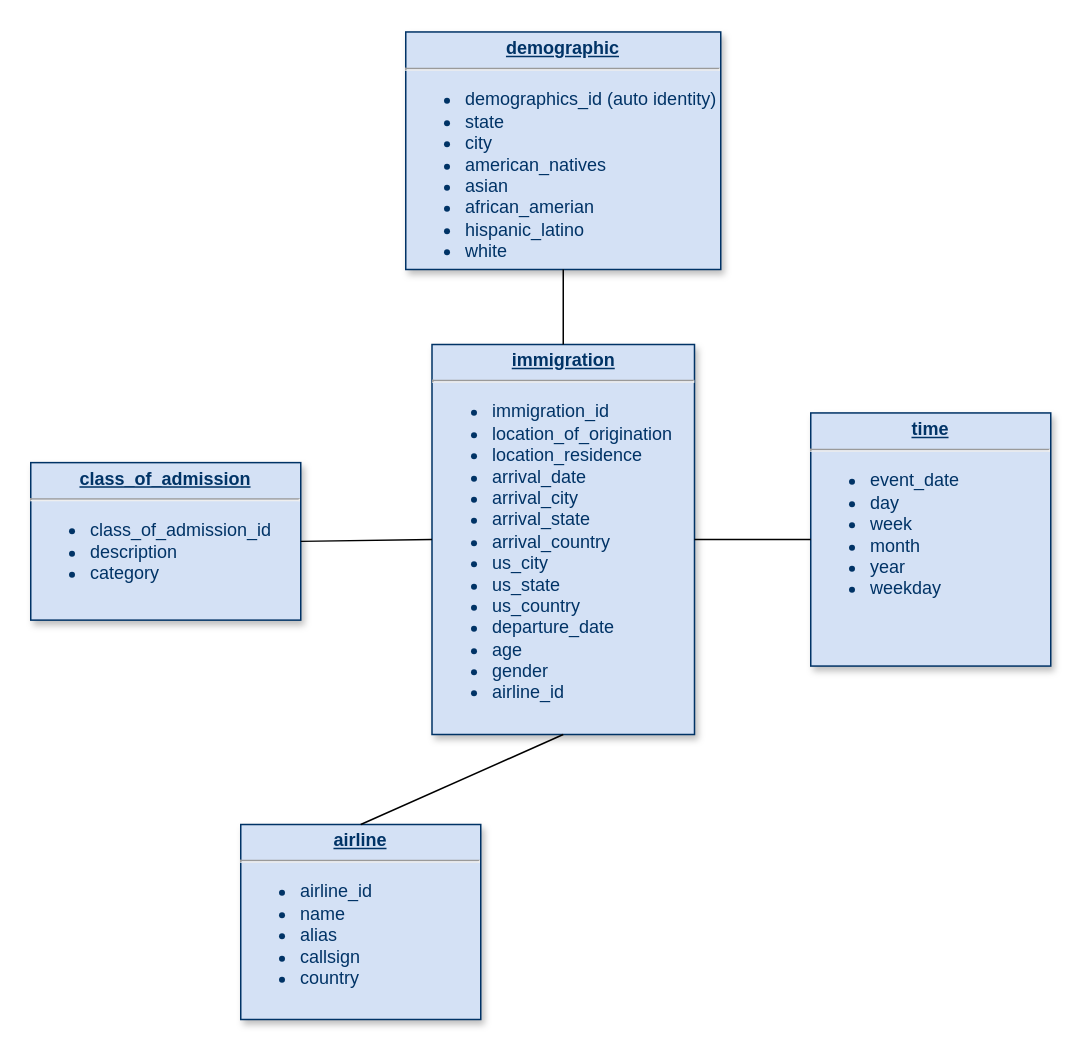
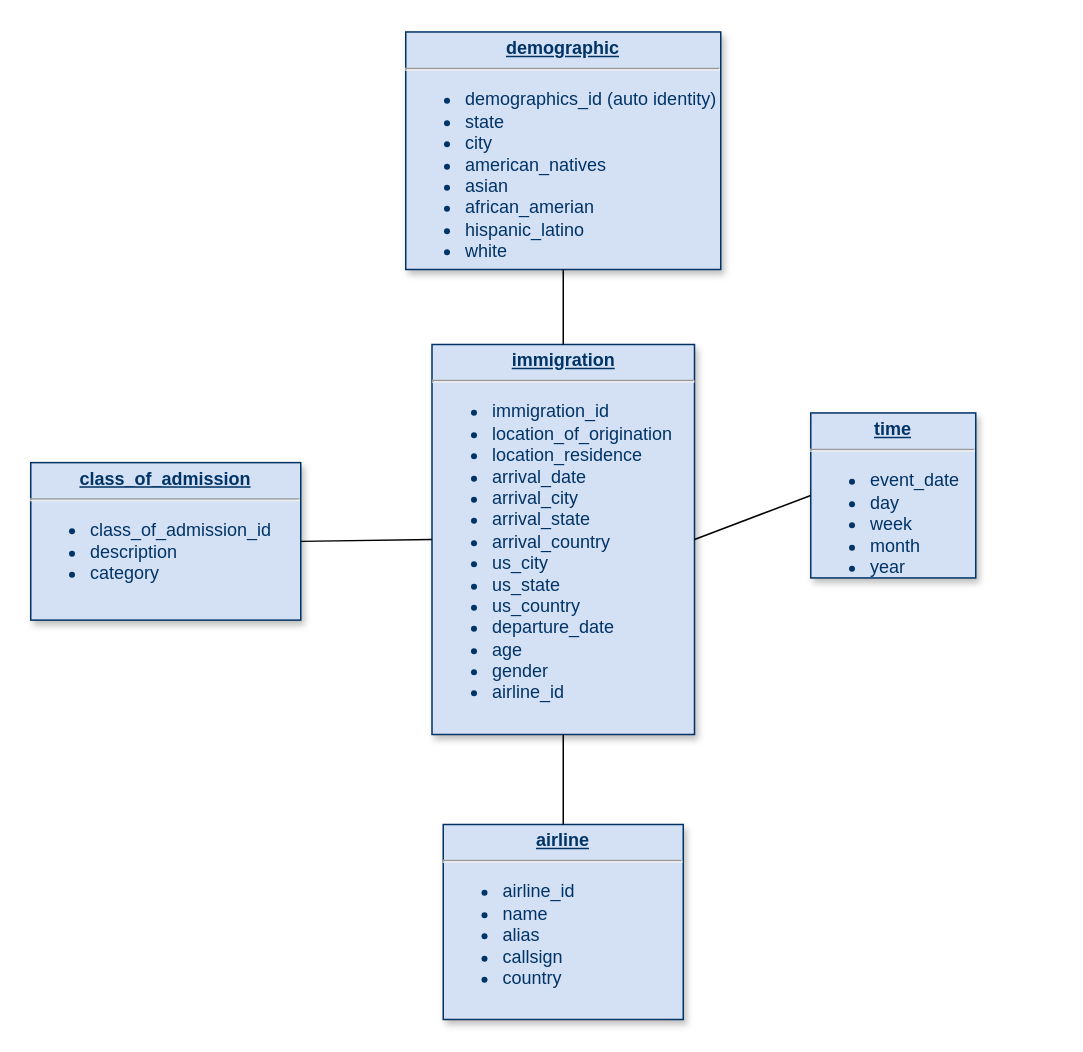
(931, 539) -> (893, 495)
(361, 922) -> (563, 922)
